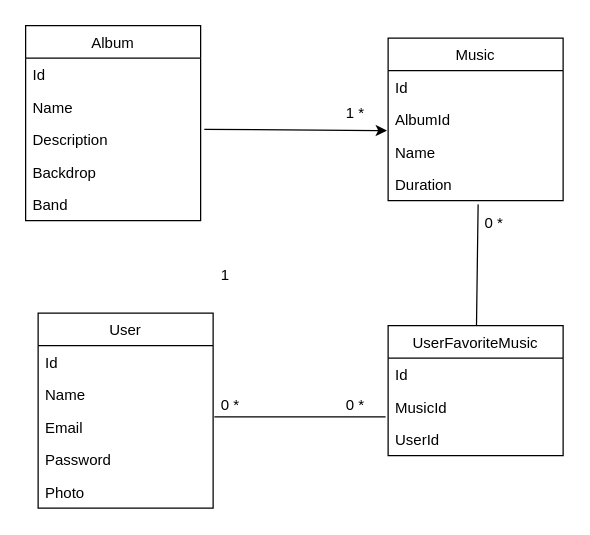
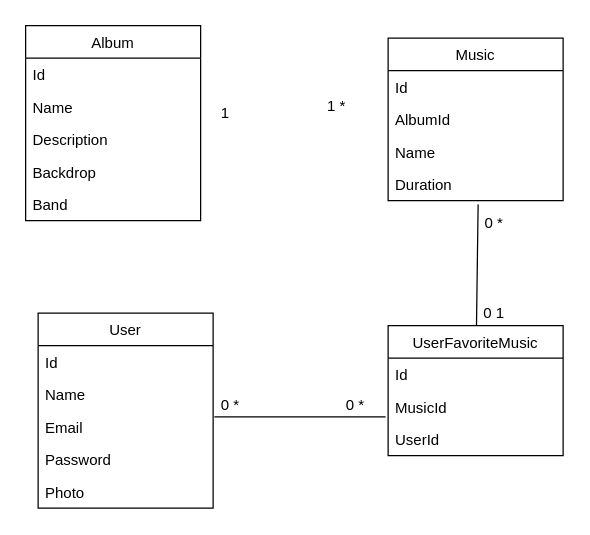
(356, 113) -> (337, 107)
(292, 130) -> none
(226, 276) -> (226, 113)
none -> (494, 313)
